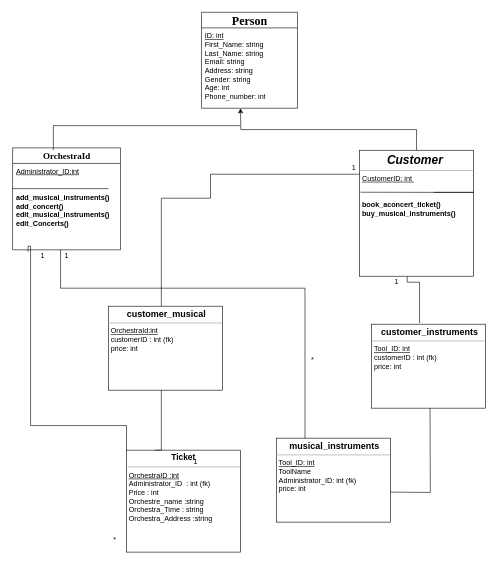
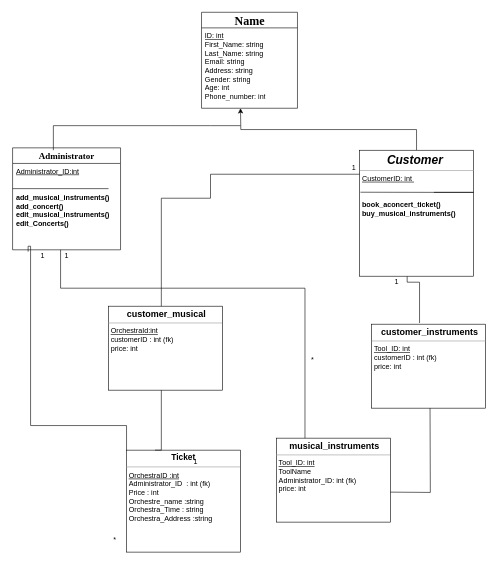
(250, 20) -> (250, 20)
(67, 156) -> (67, 156)
